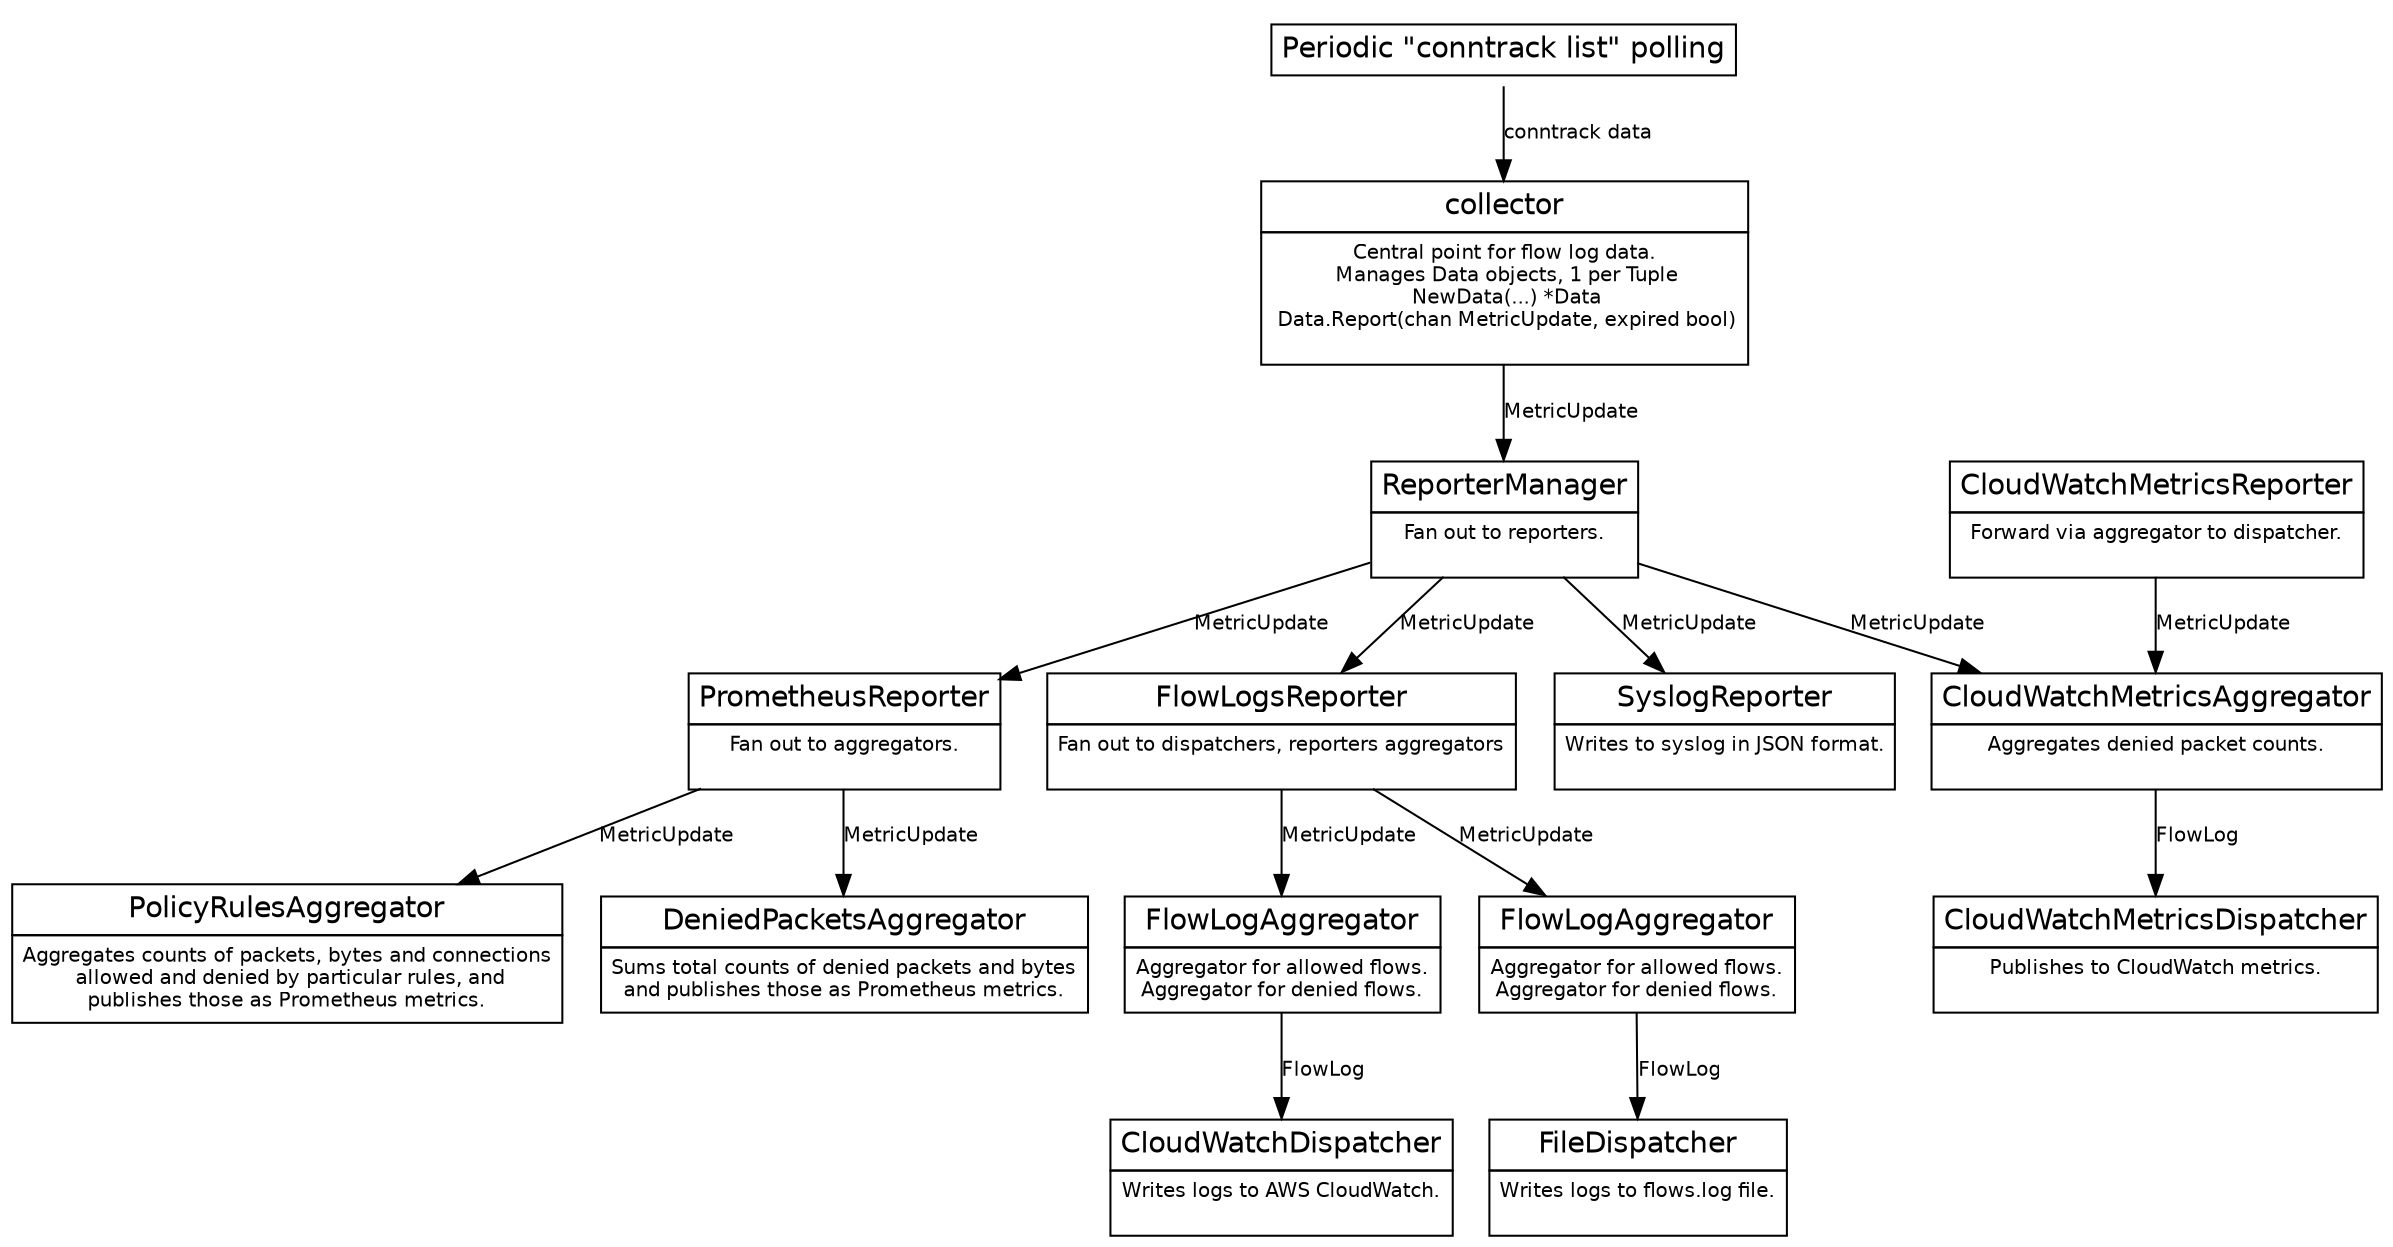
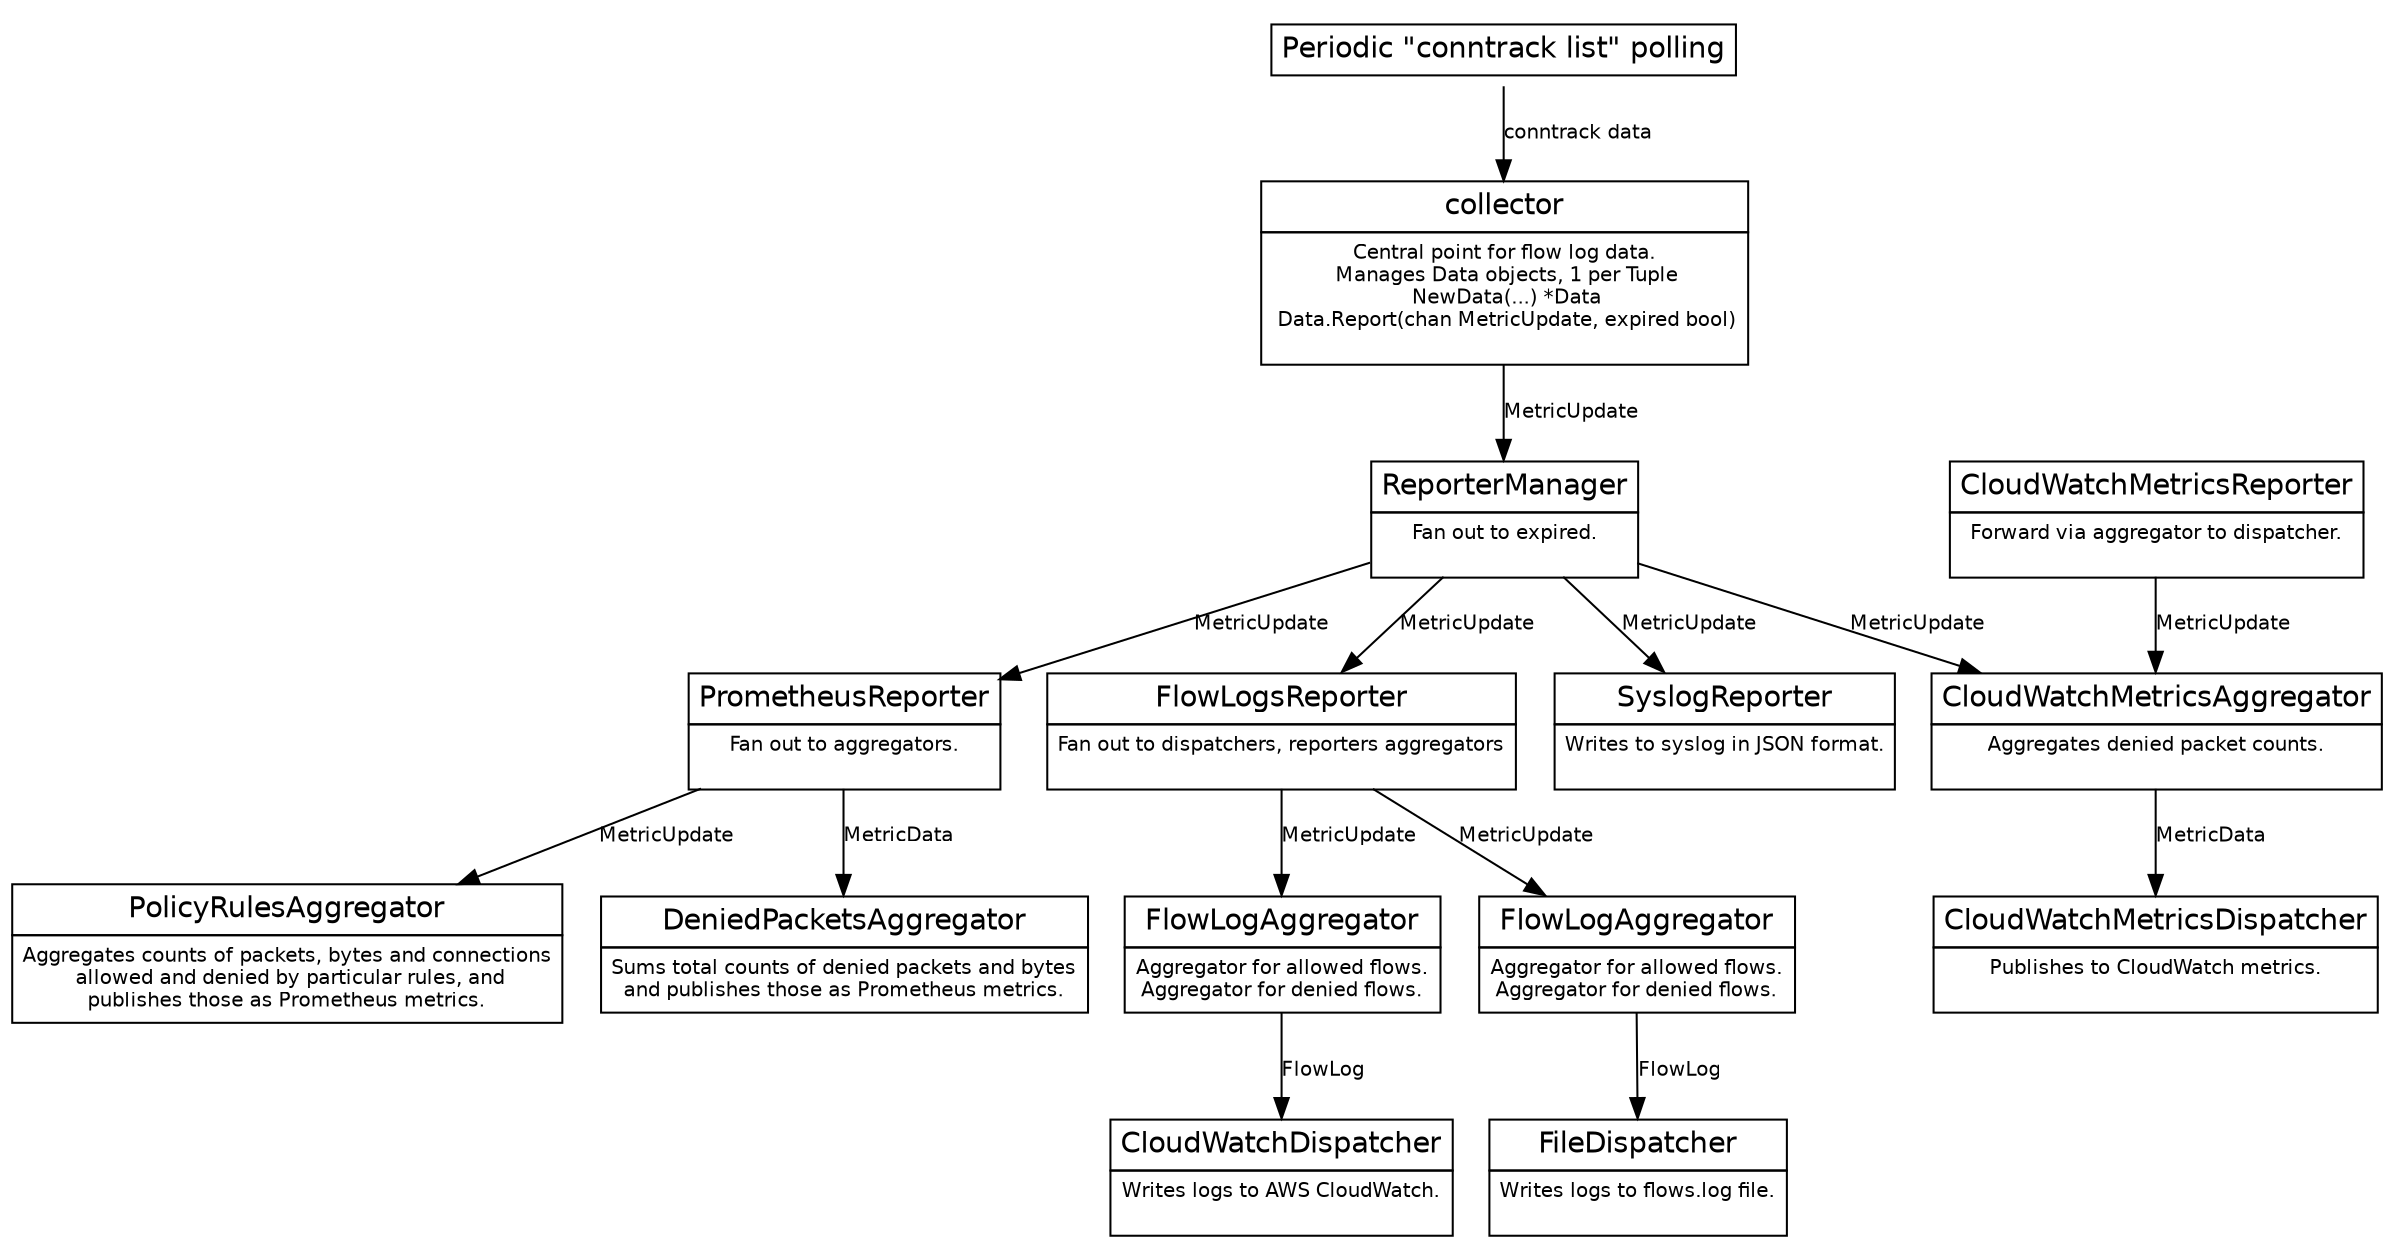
(1505, 533) -> (1505, 533)
(912, 836) -> (900, 836)
(2197, 836) -> (2212, 836)
